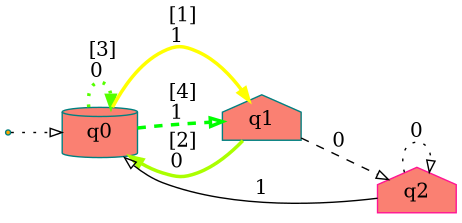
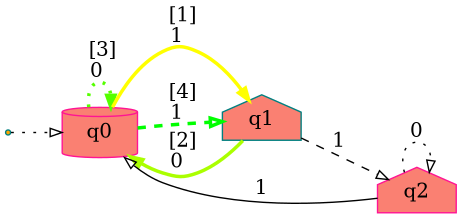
(100, 132) -> (100, 132)
(339, 142) -> (339, 142)
